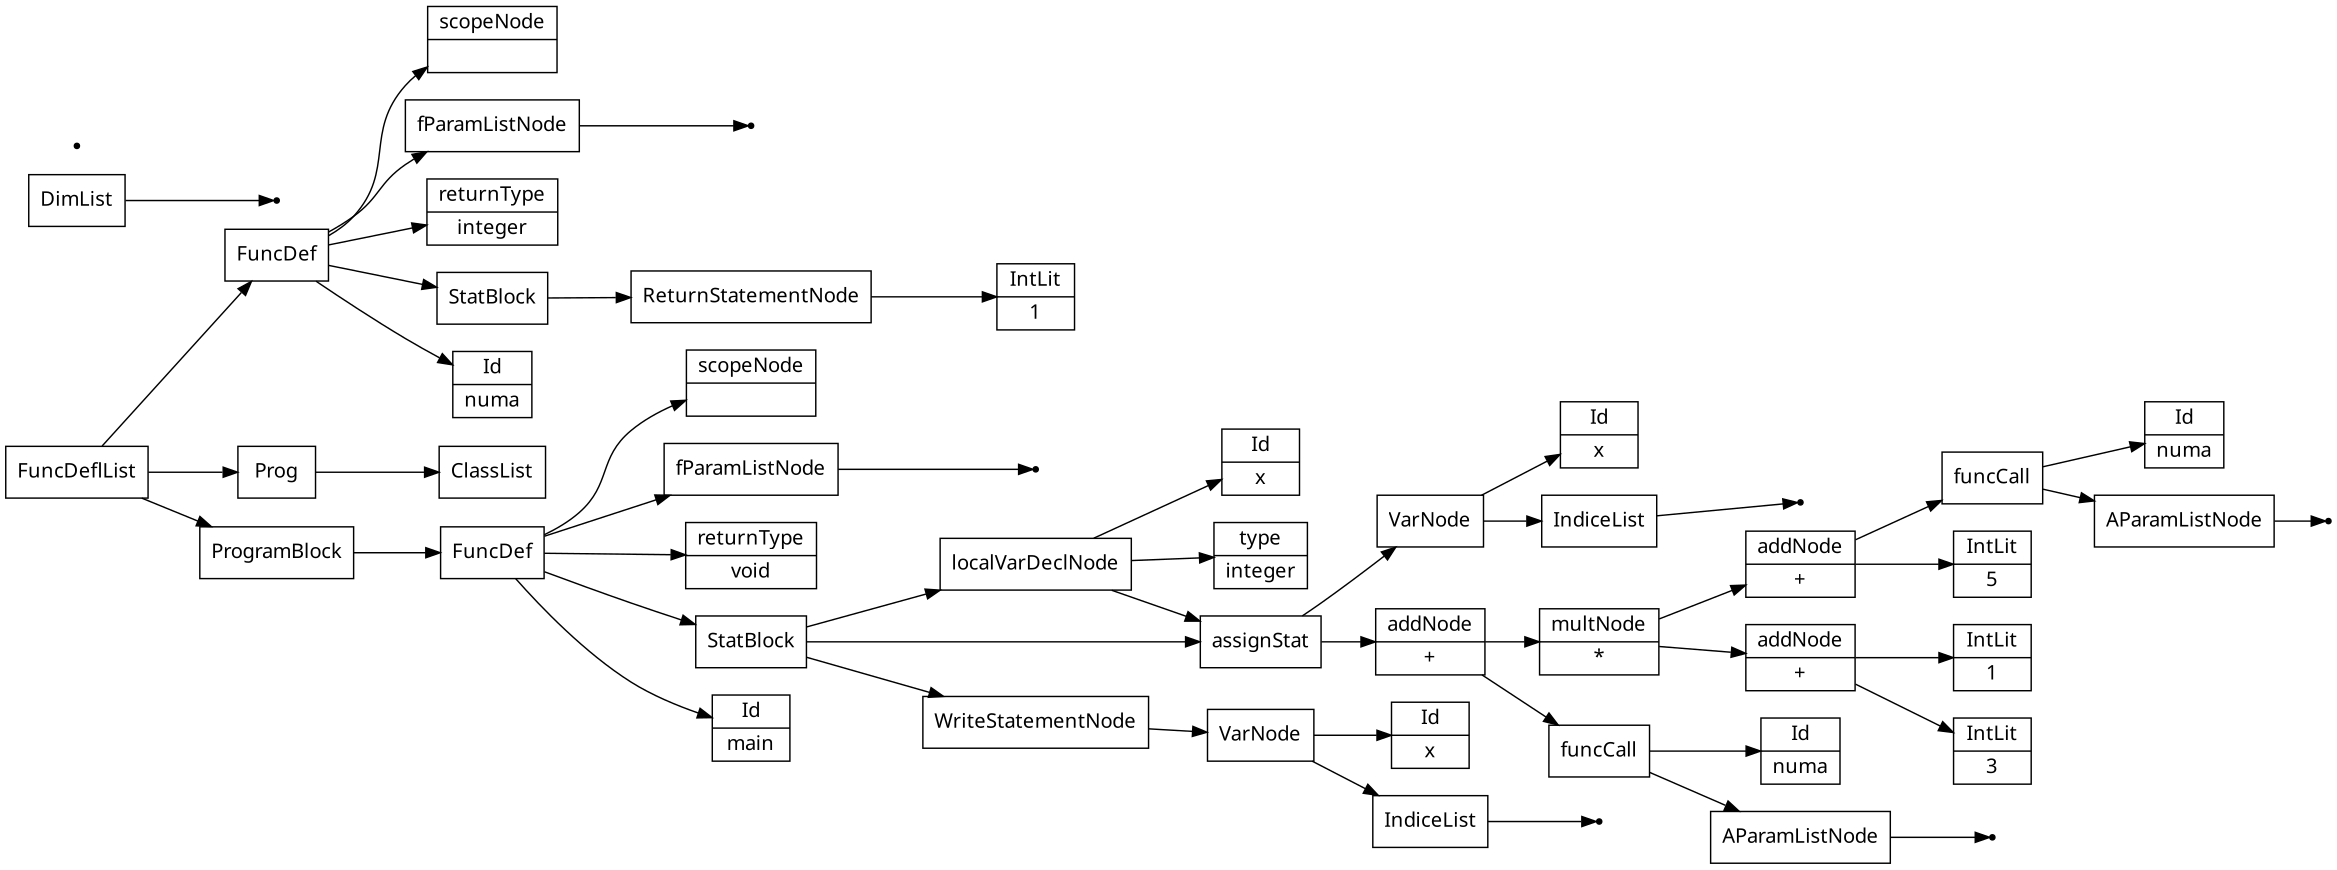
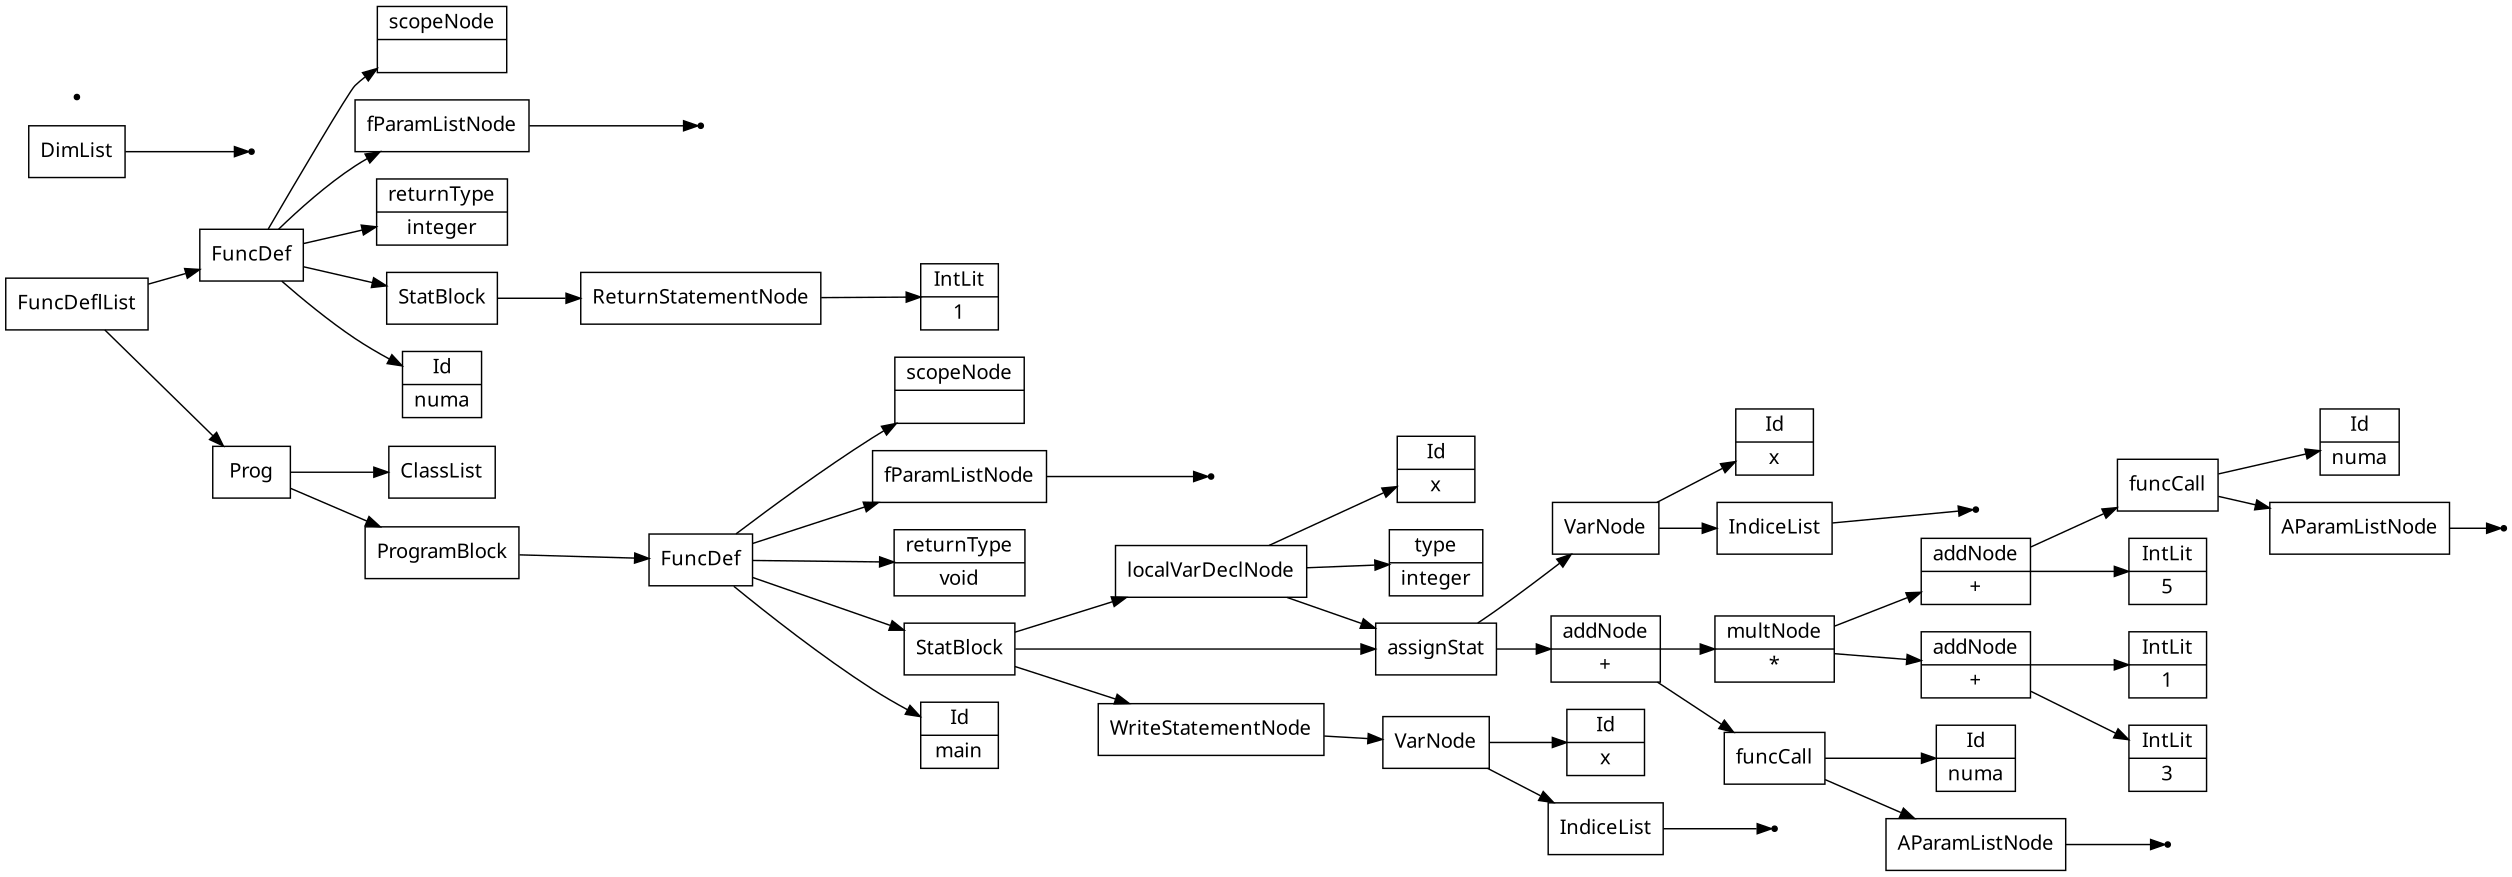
(170, 510) -> (329, 505)
